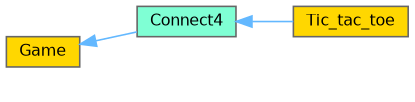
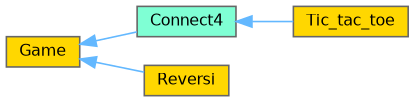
none -> (187, 81)
